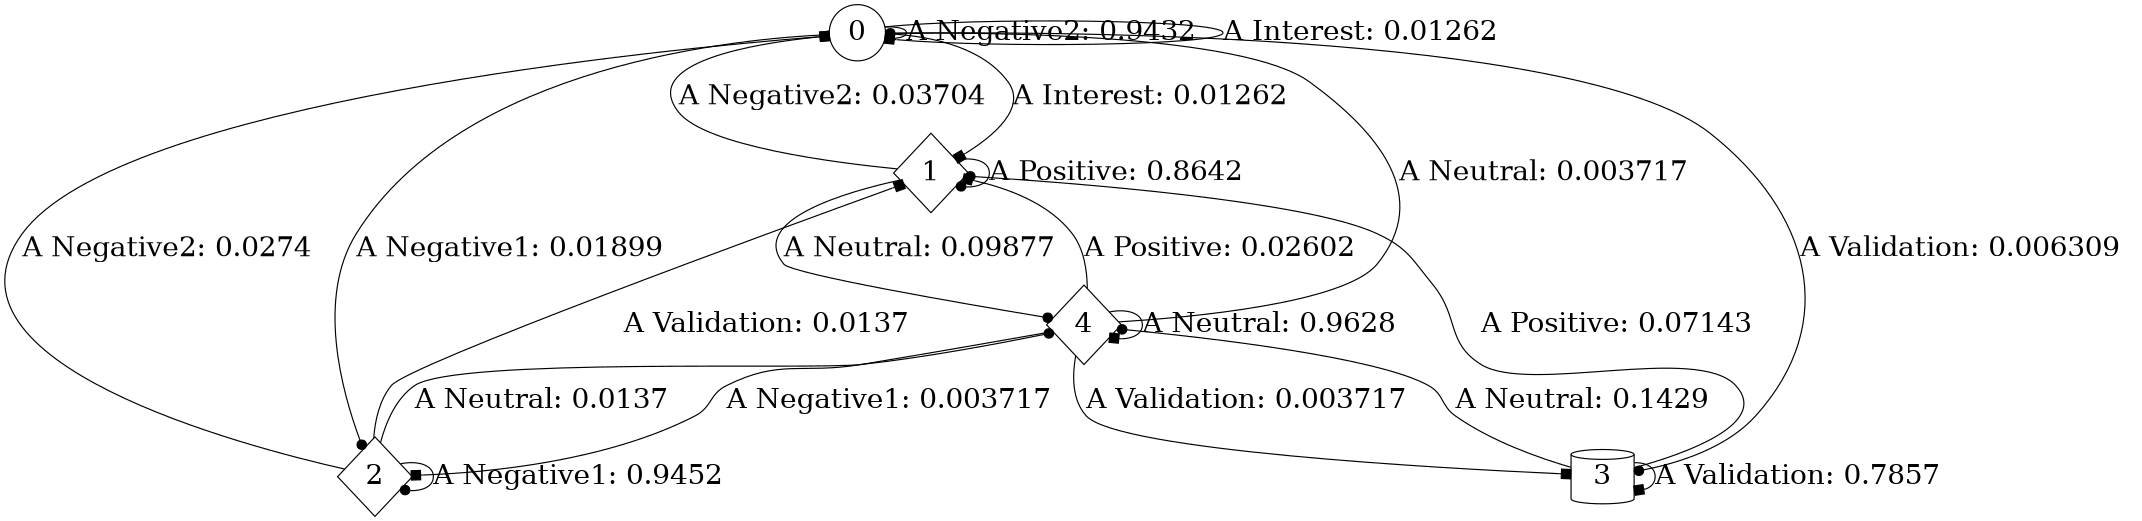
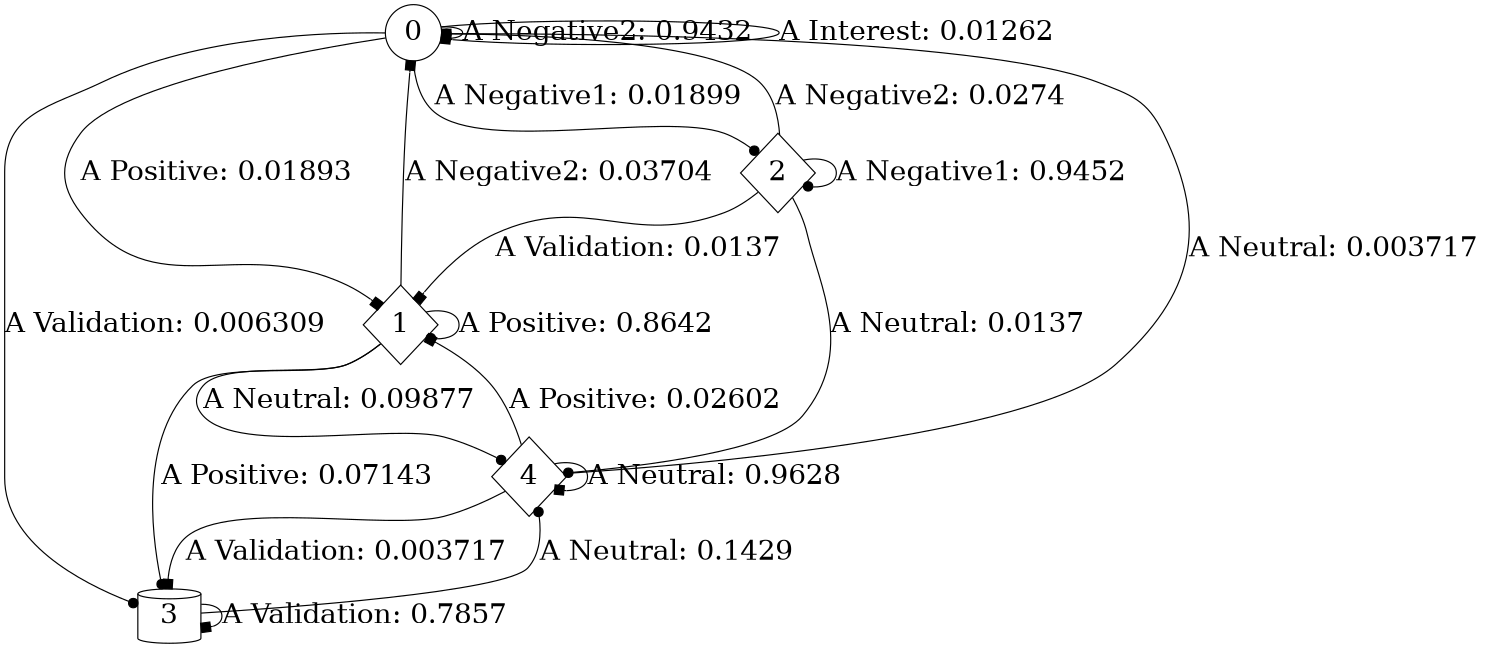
(1159, 97) -> (225, 173)
(1440, 294) -> (190, 388)
(730, 384) -> none
